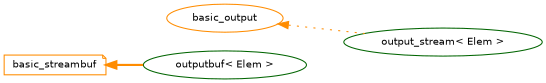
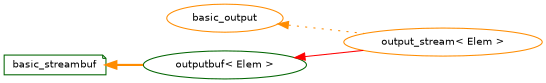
(443, 42) -> (443, 42)
none -> (334, 53)
(55, 65) -> (55, 65)
